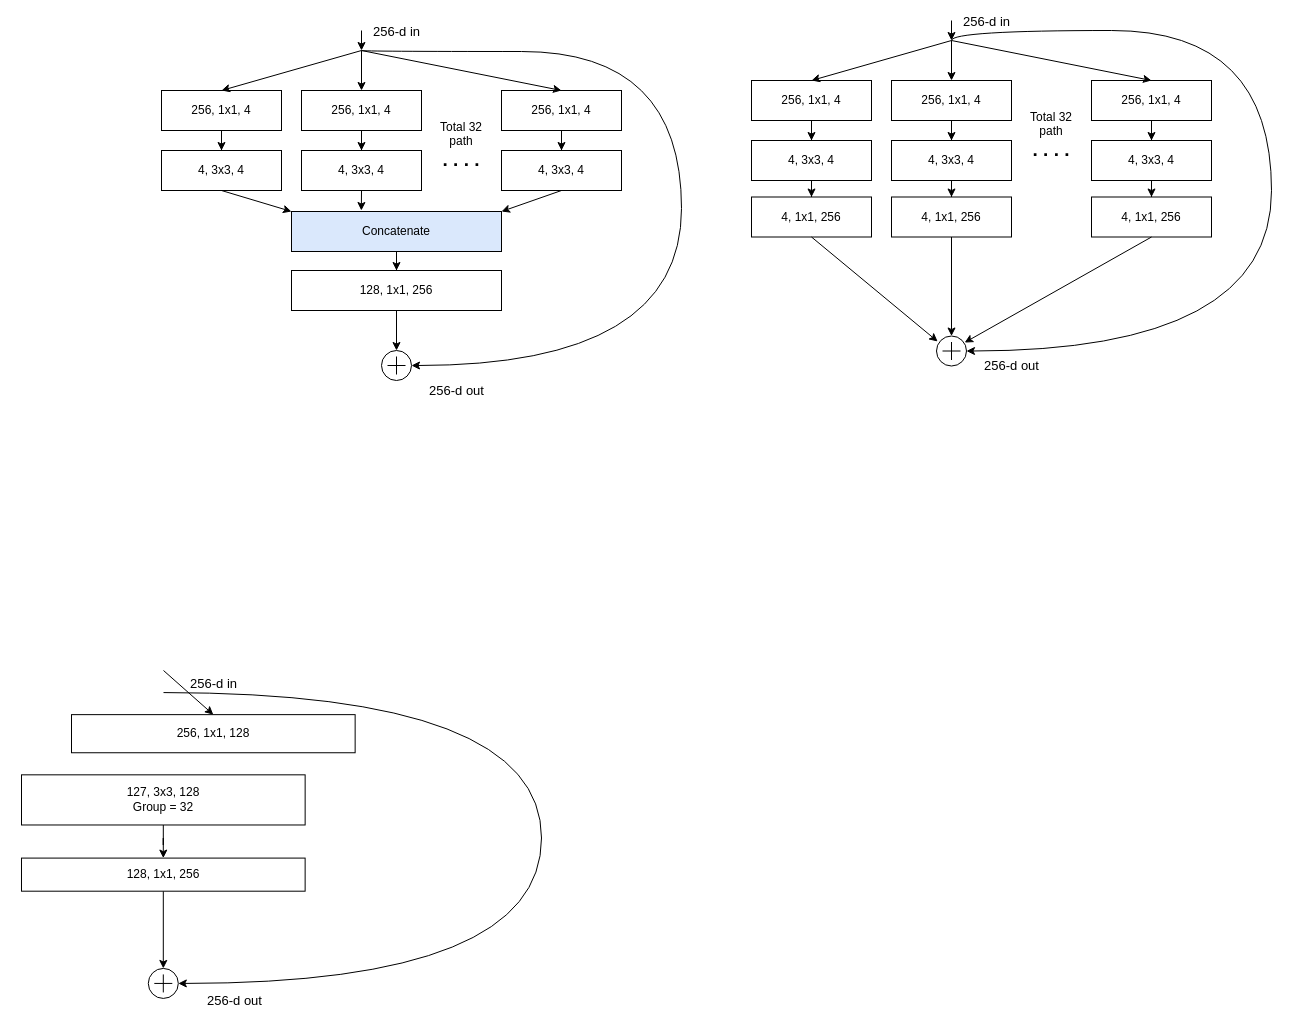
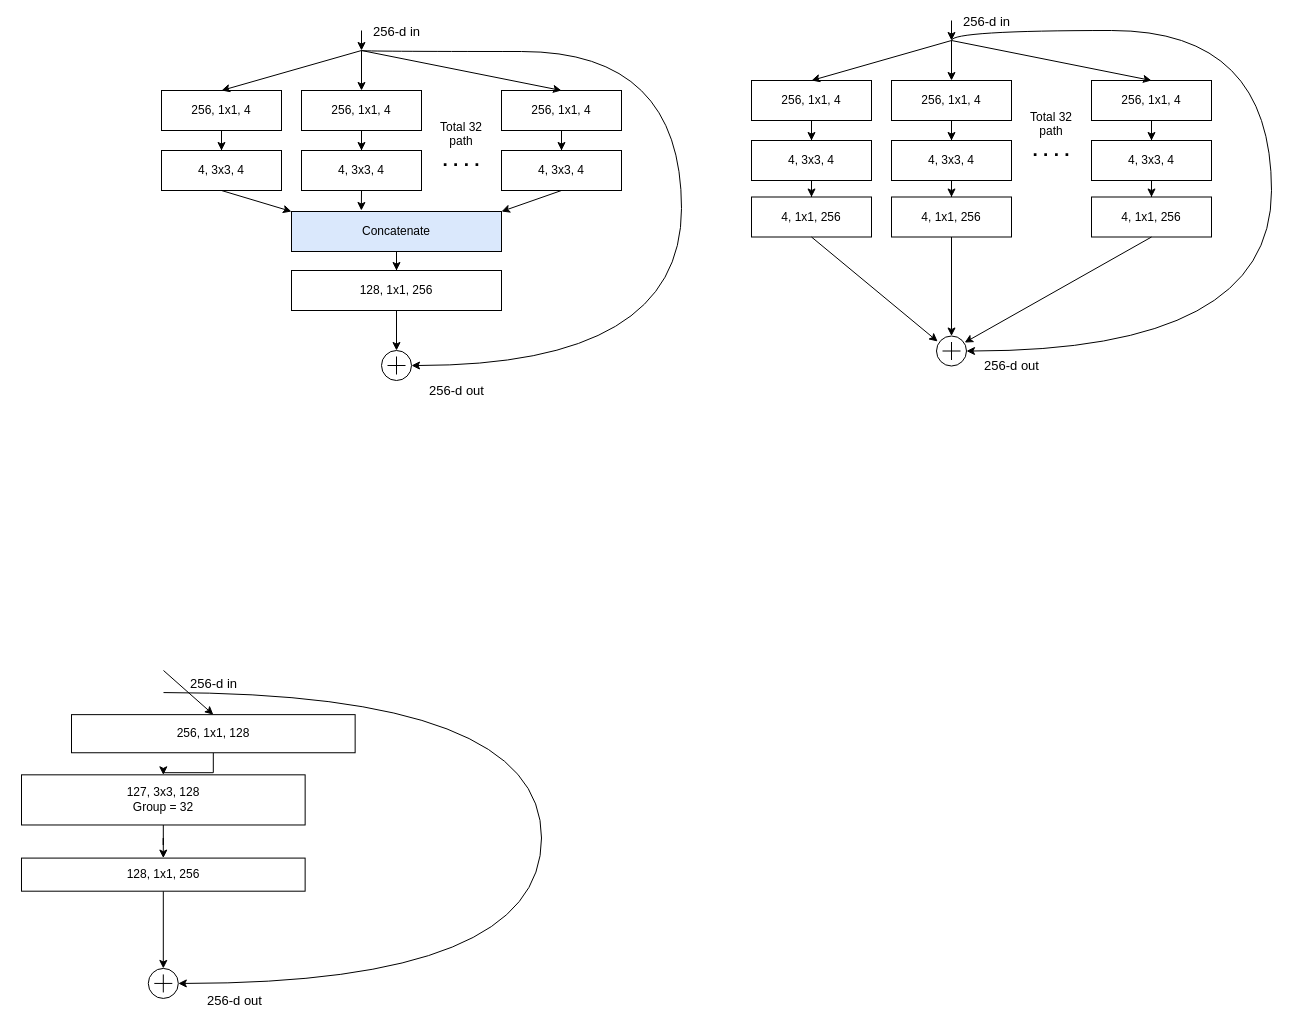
none -> (196, 773)
